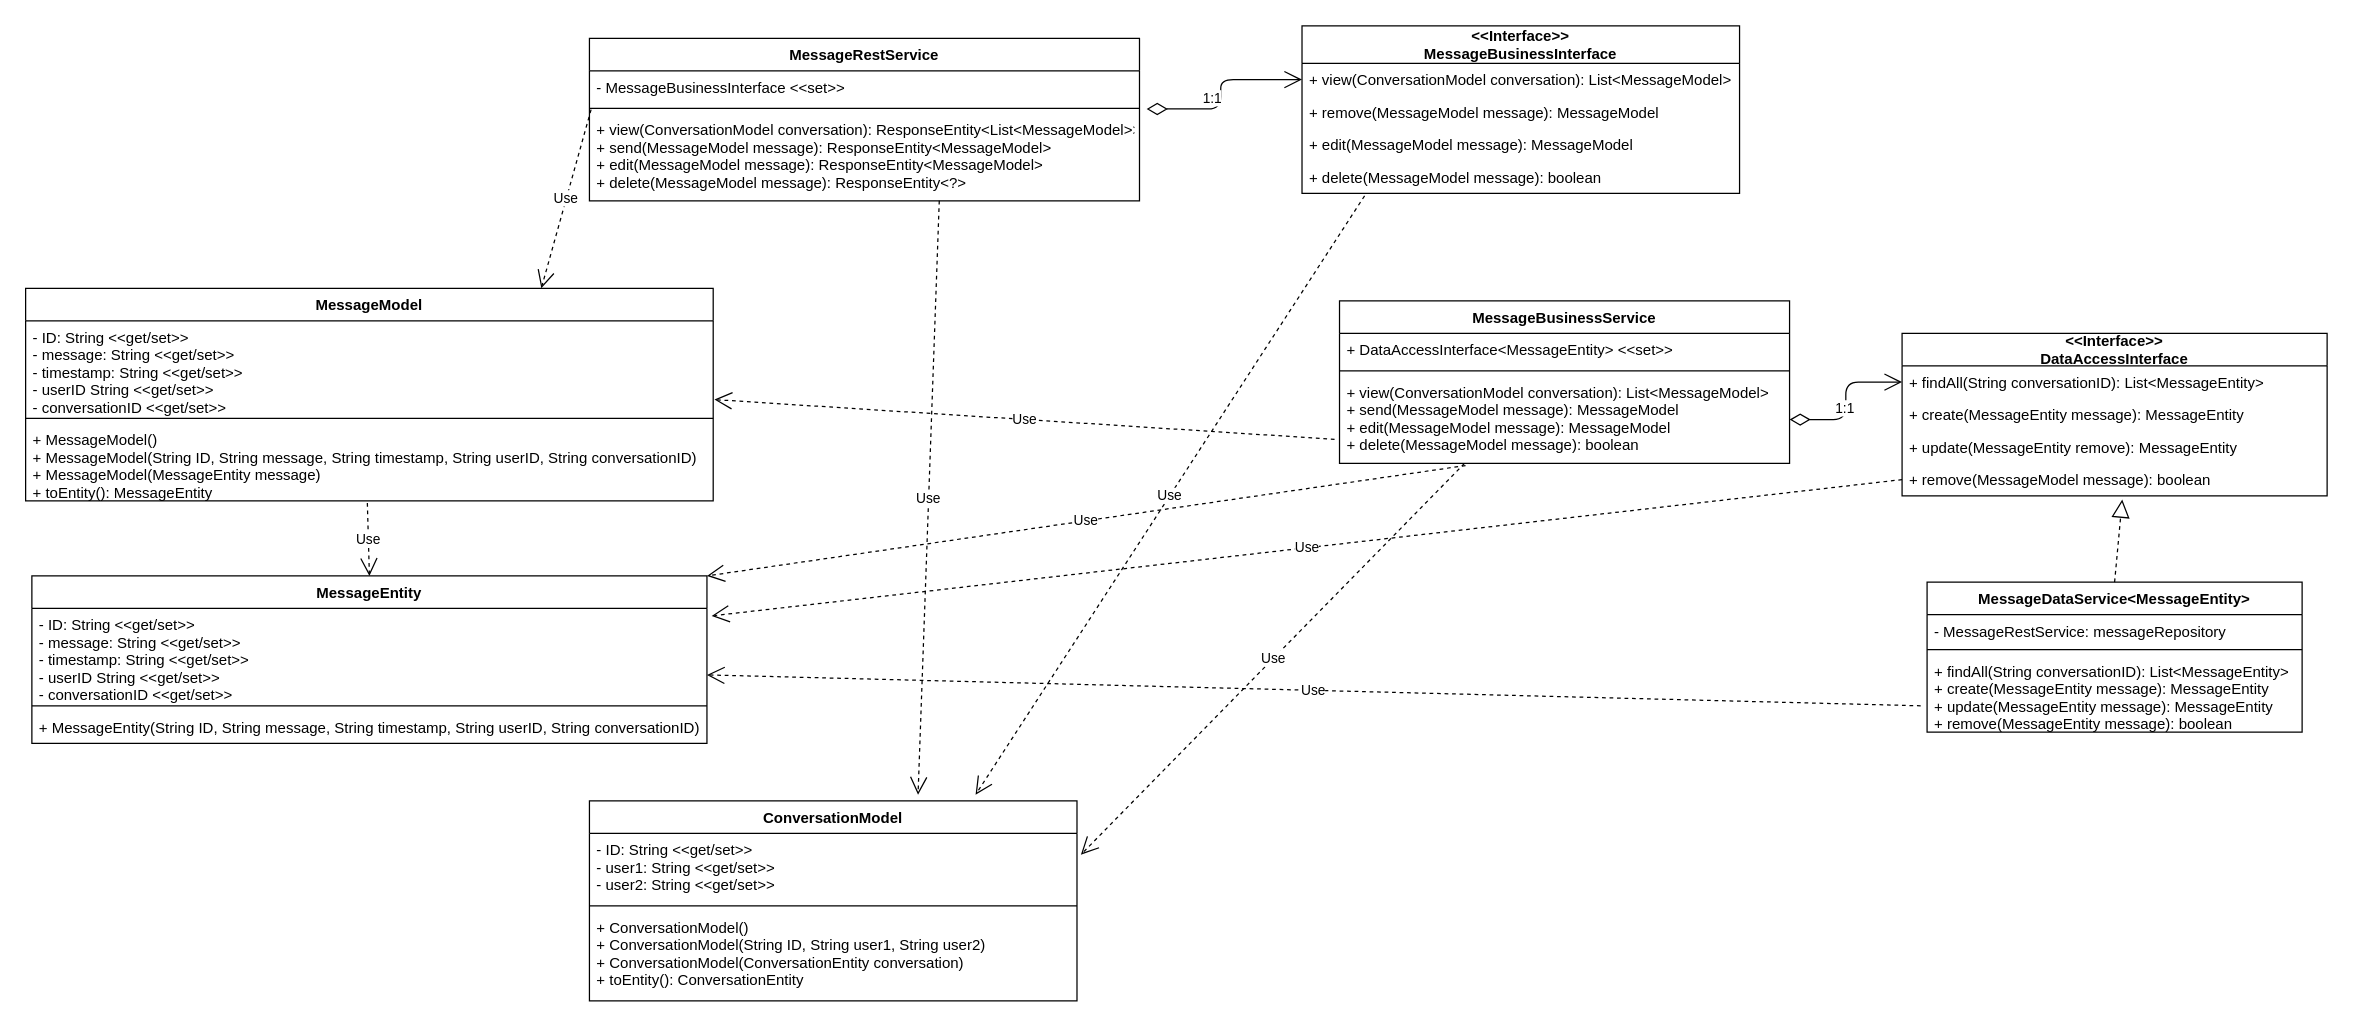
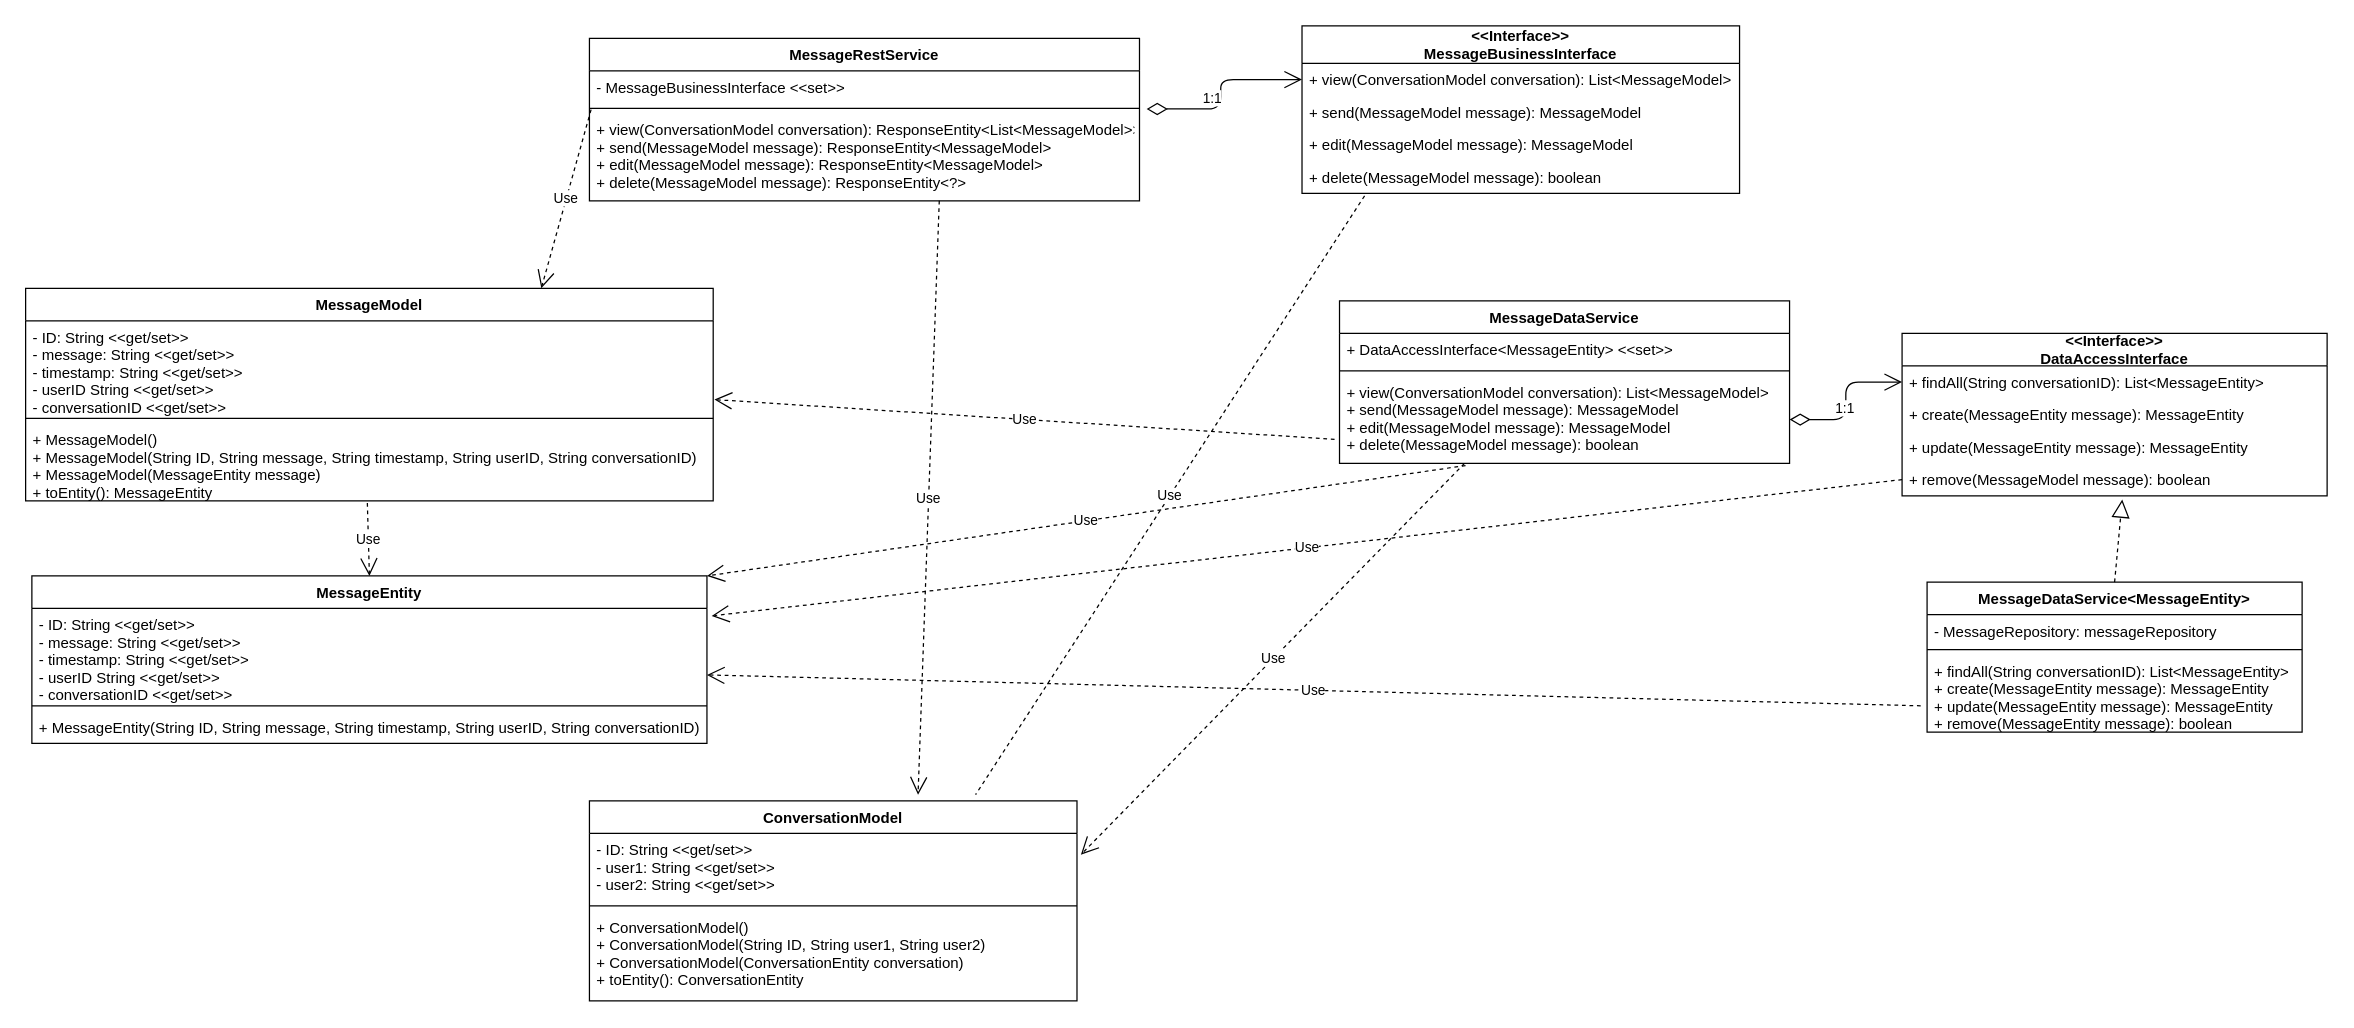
(1482, 113) -> (1473, 113)
(1564, 318) -> (1564, 318)
(2086, 448) -> (2090, 448)
(2088, 631) -> (2084, 631)
(979, 790) -> (978, 790)
